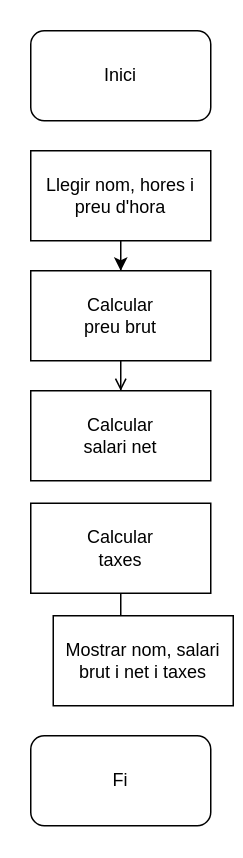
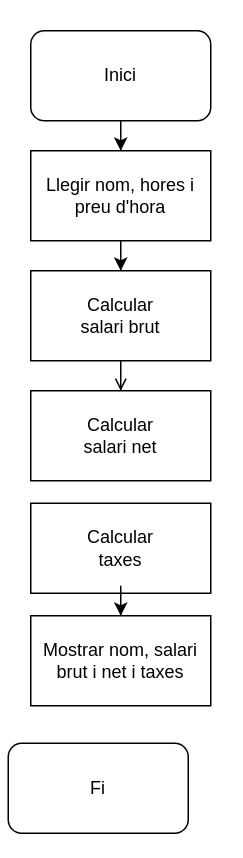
none -> (121, 141)
(121, 316) -> (121, 316)
(143, 661) -> (121, 661)
(121, 781) -> (98, 788)
